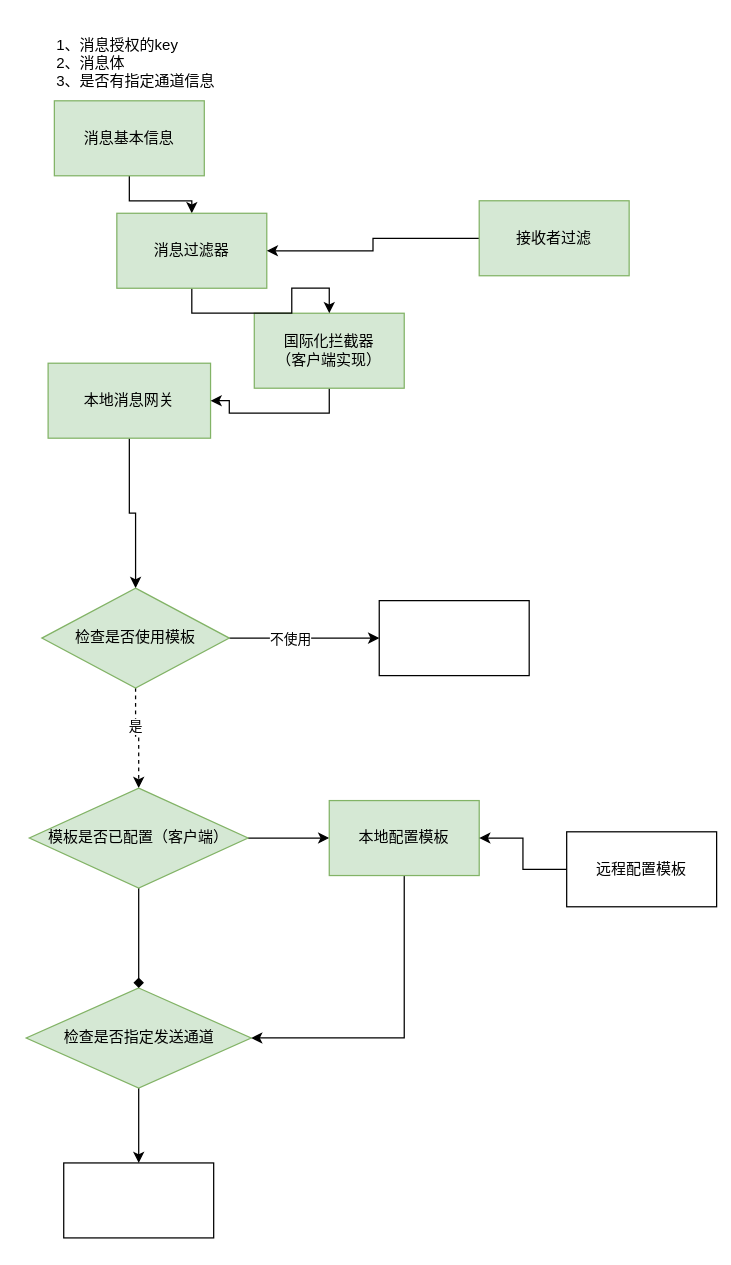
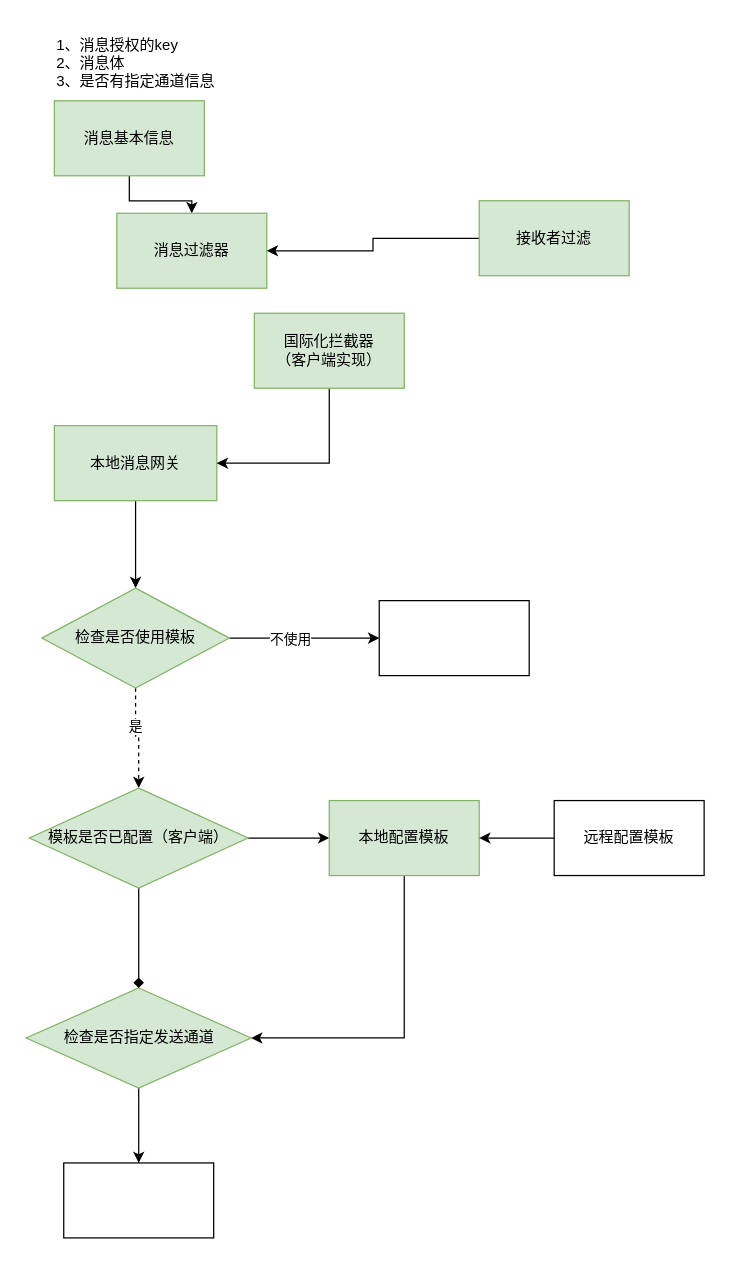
(269, 313) -> none
(129, 401) -> (136, 463)
(642, 869) -> (629, 838)
